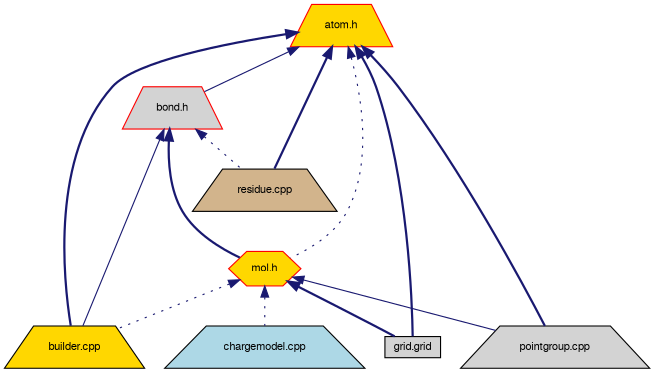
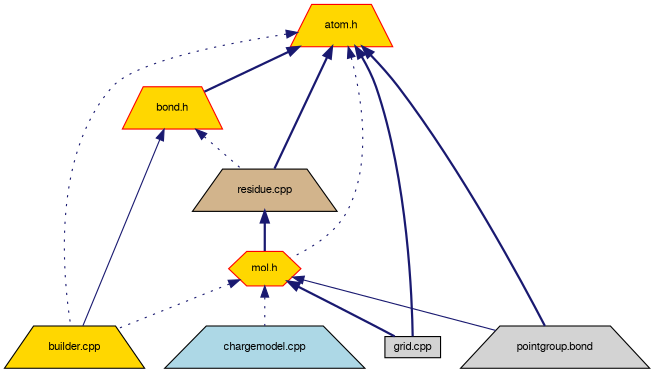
(246, 72) -> (246, 72)
(172, 108) -> (172, 108)
(93, 114) -> (93, 114)
(183, 212) -> (265, 237)
(413, 347) -> (413, 347)
(555, 347) -> (555, 347)
